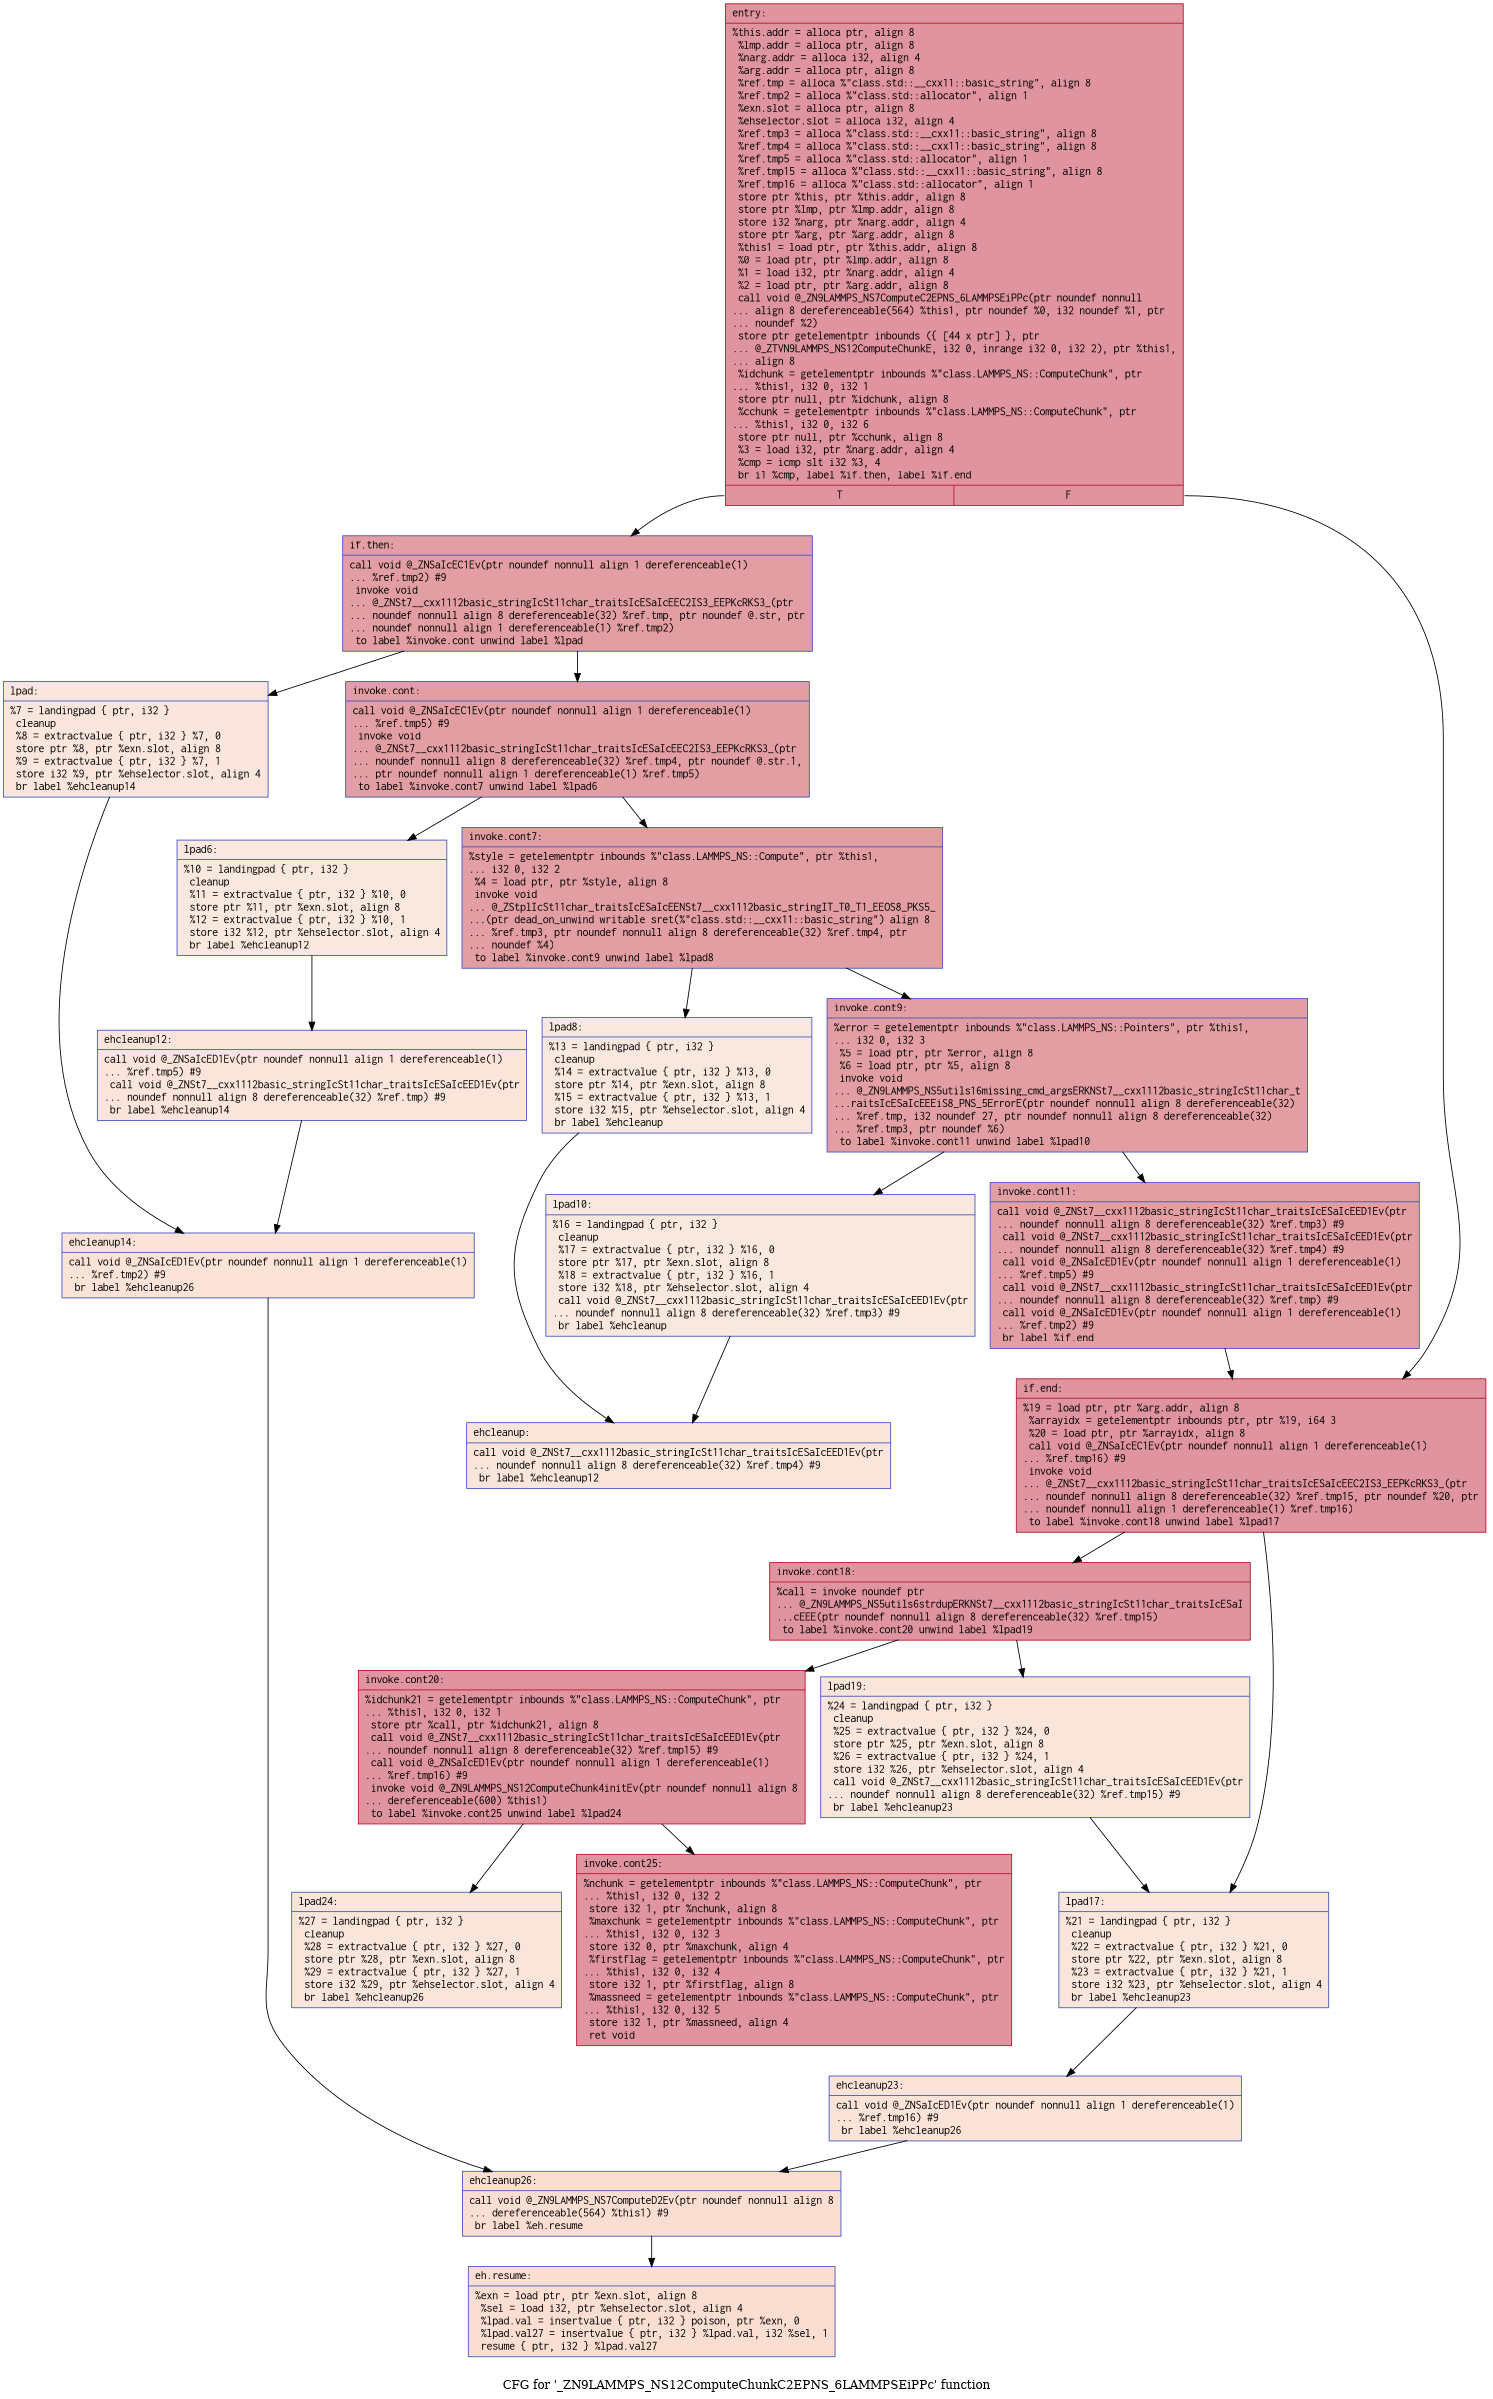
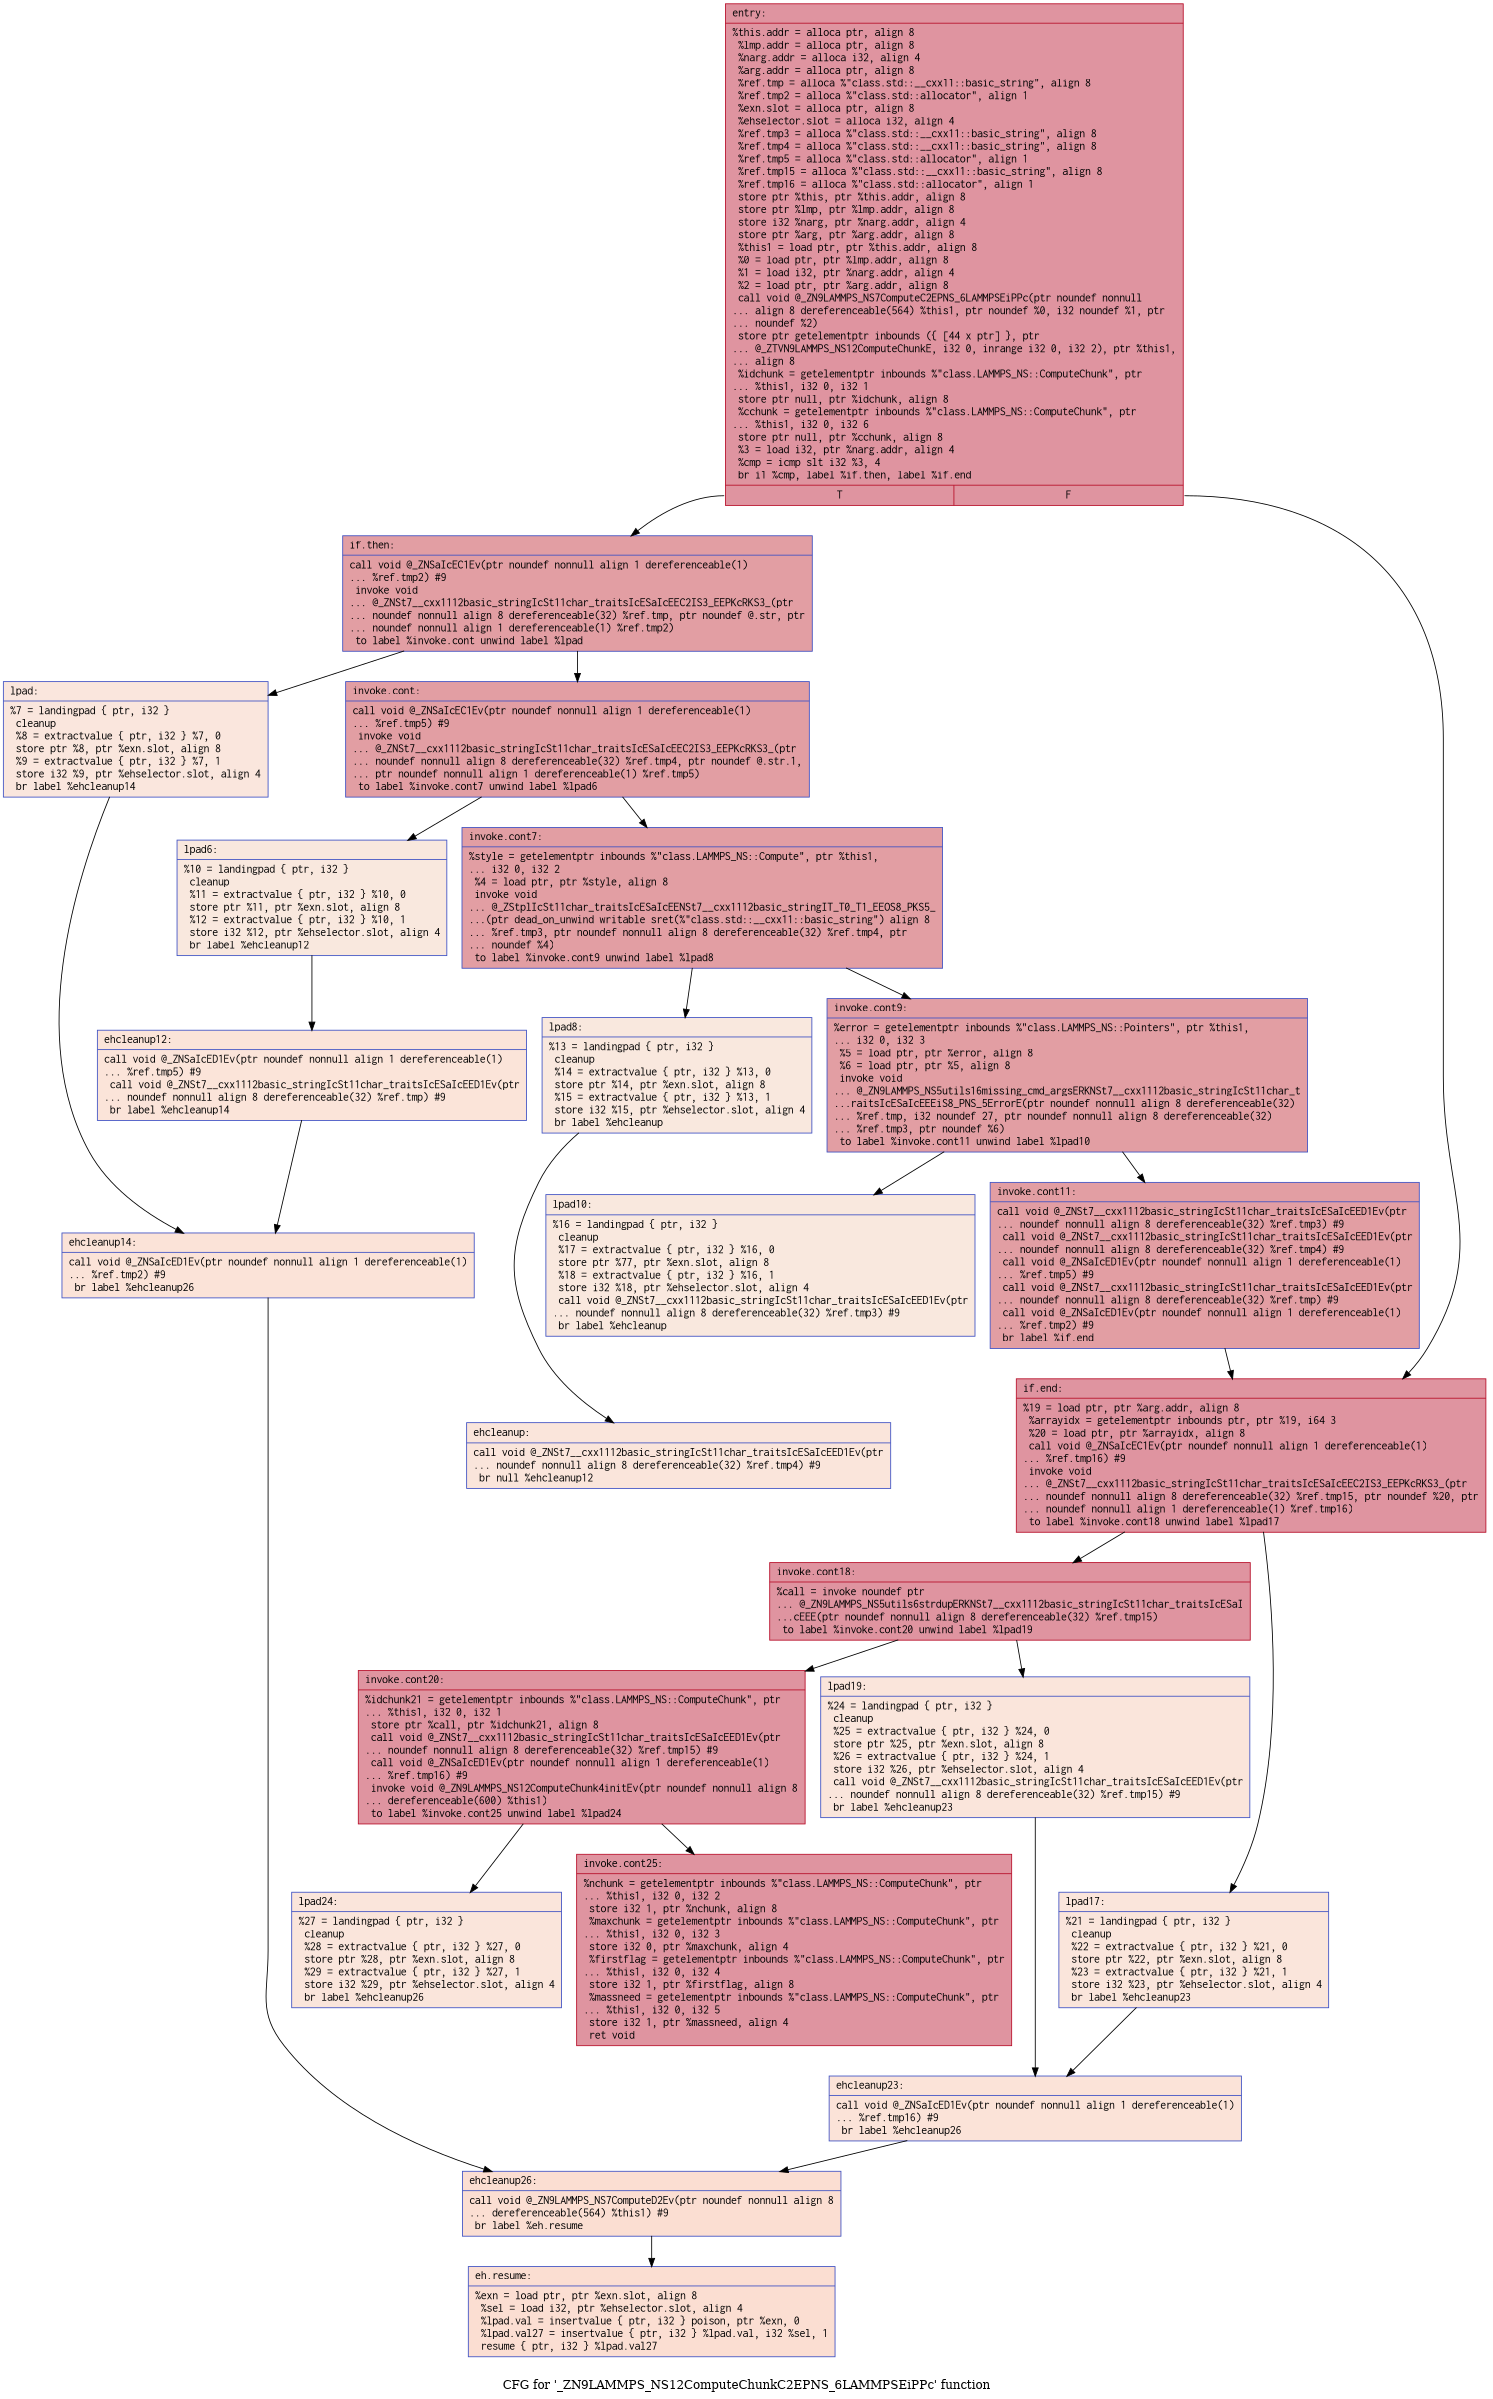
(661, 1262) -> (661, 1262)
(713, 1376) -> none
(536, 1478) -> (533, 1478)
(1117, 1852) -> (1035, 1943)
